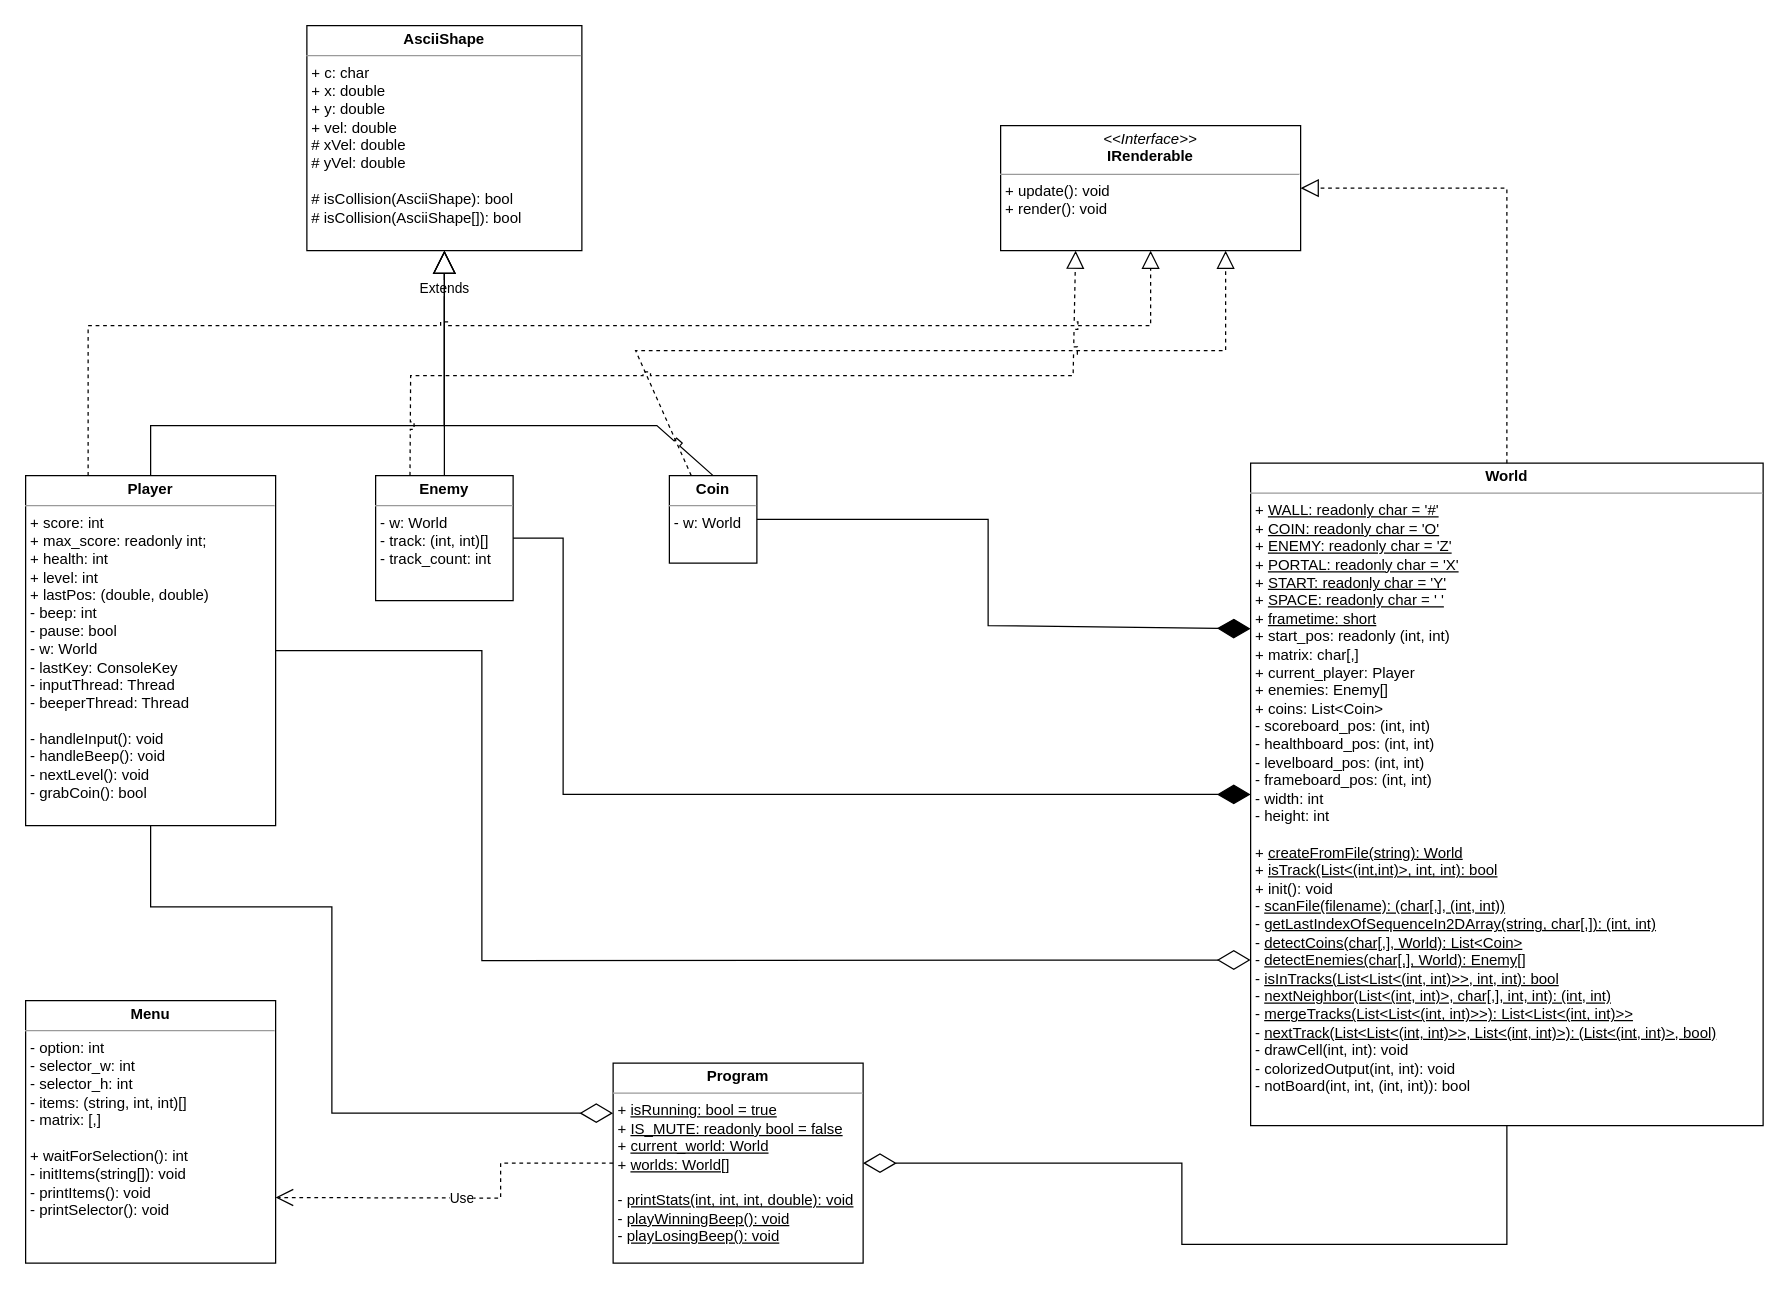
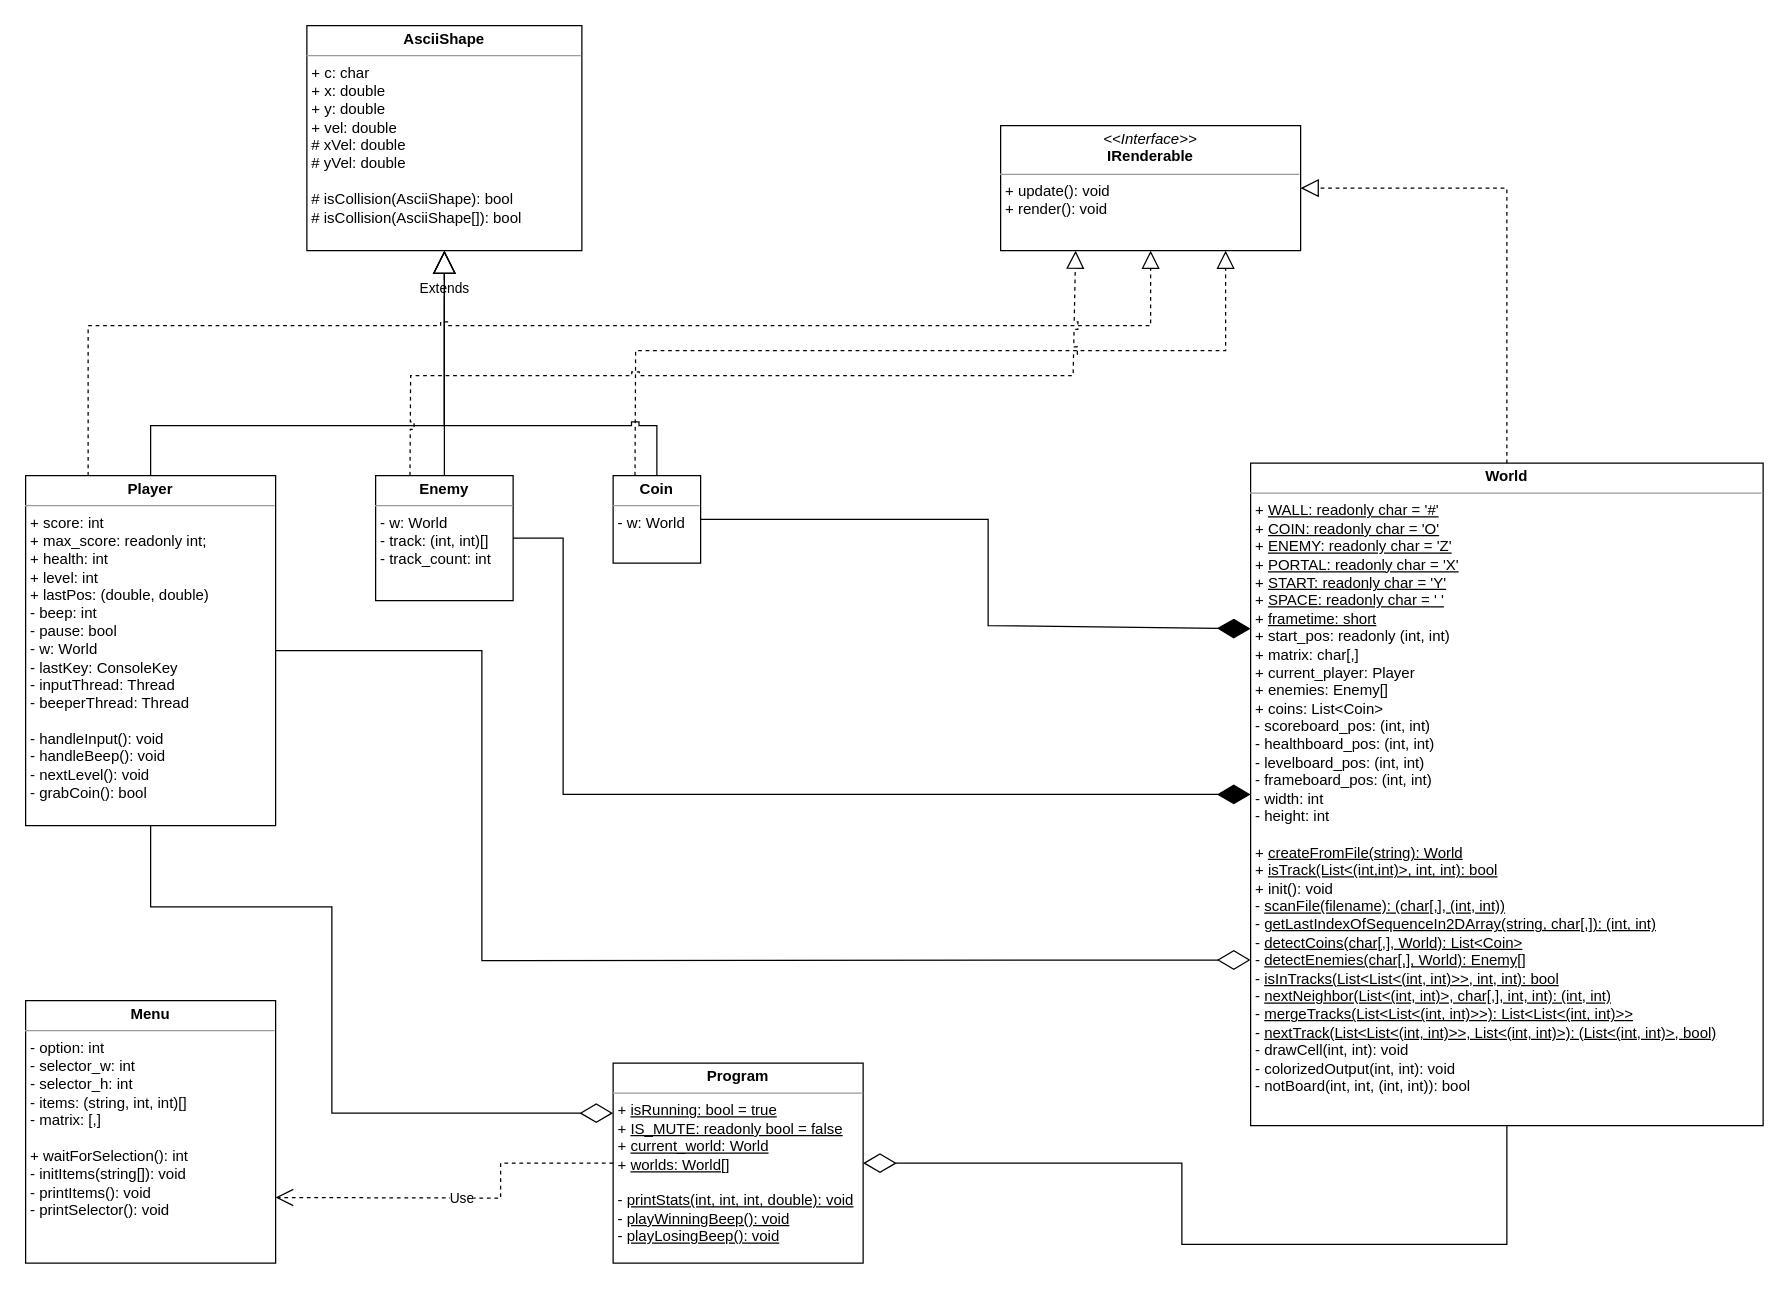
(713, 519) -> (657, 519)
